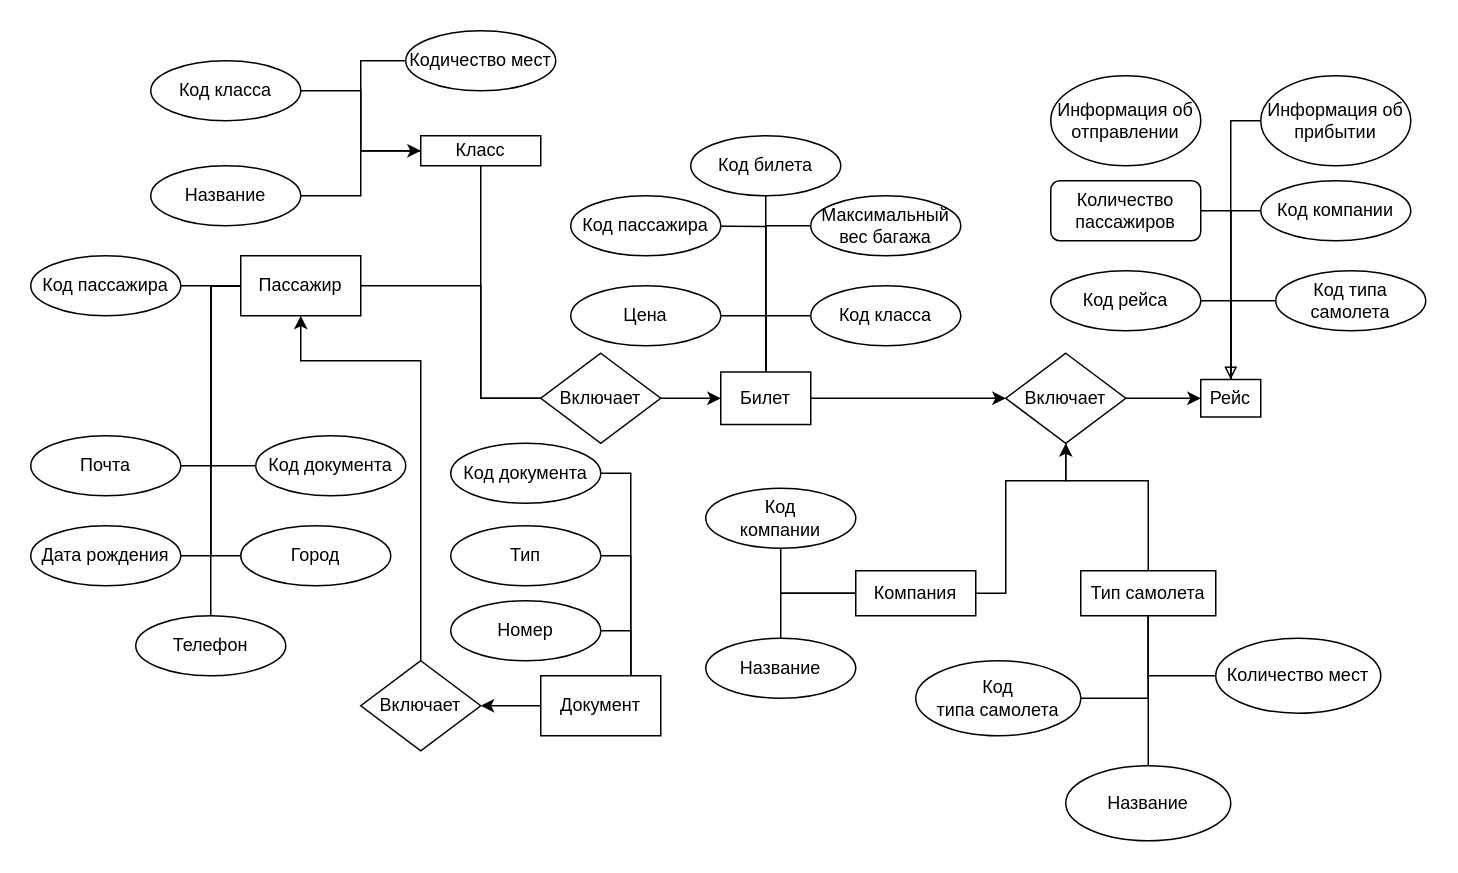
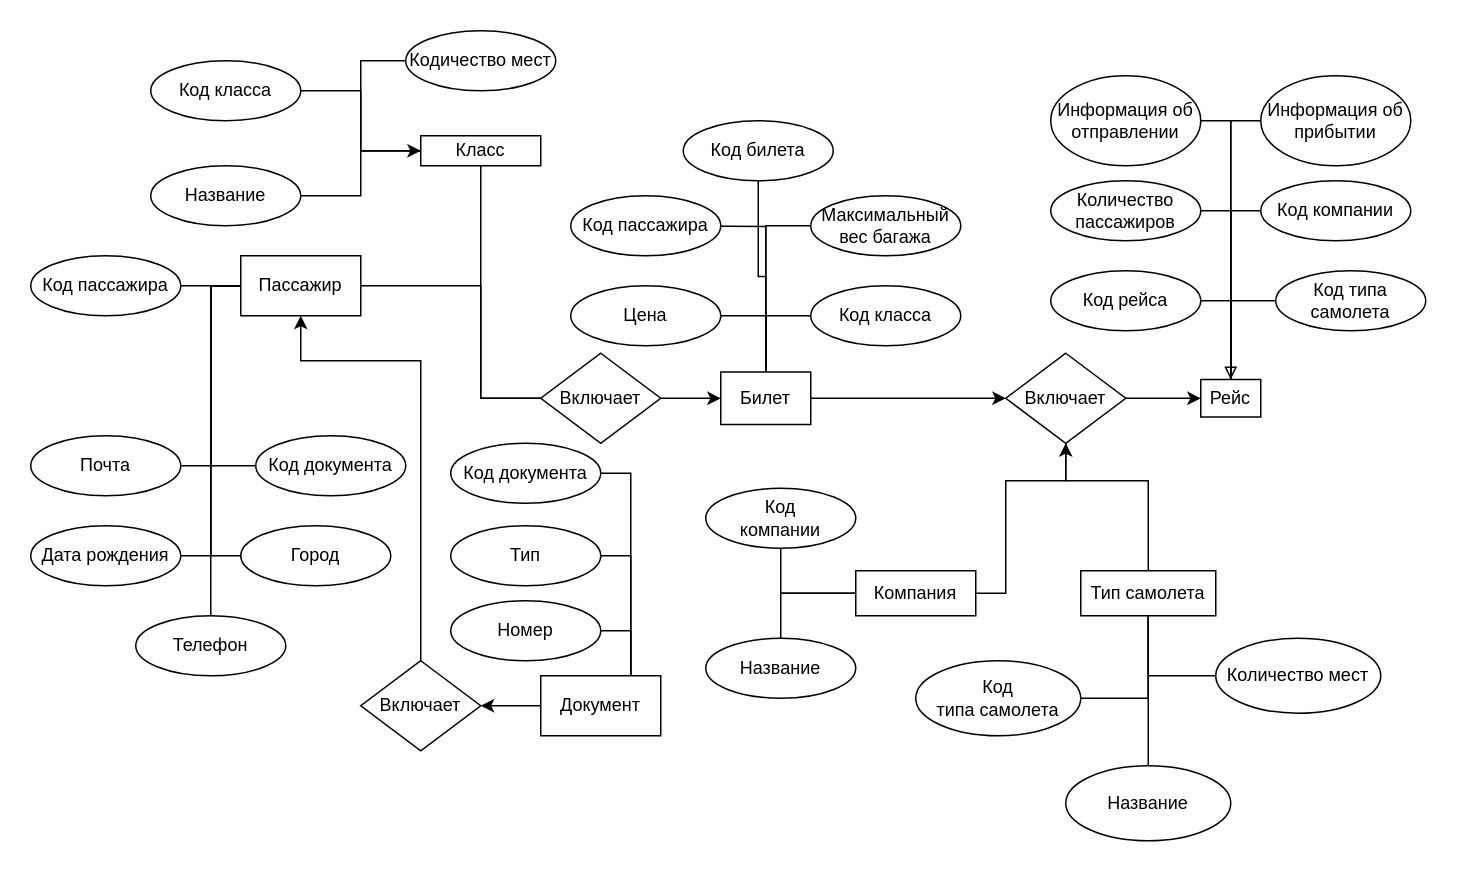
none -> (1214, 121)
(766, 166) -> (758, 151)
(1126, 211) -> (1126, 211)
